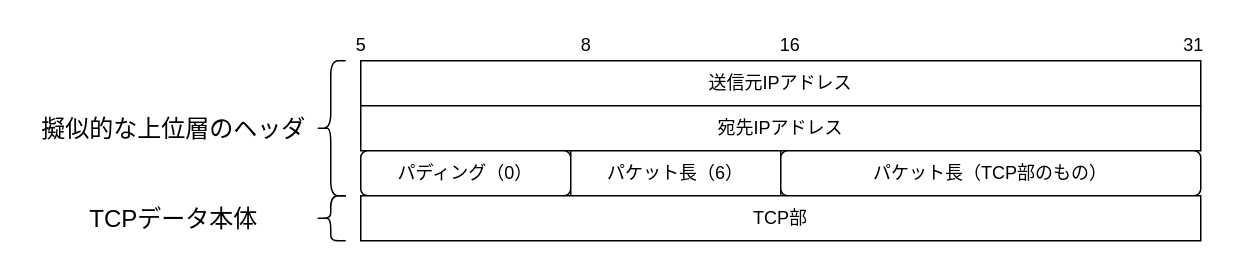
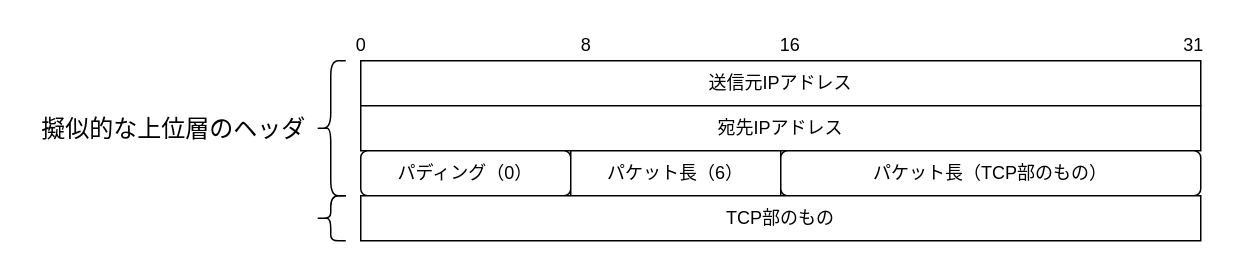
(362, 46) -> (362, 46)
(173, 218) -> none
(781, 218) -> (781, 218)
